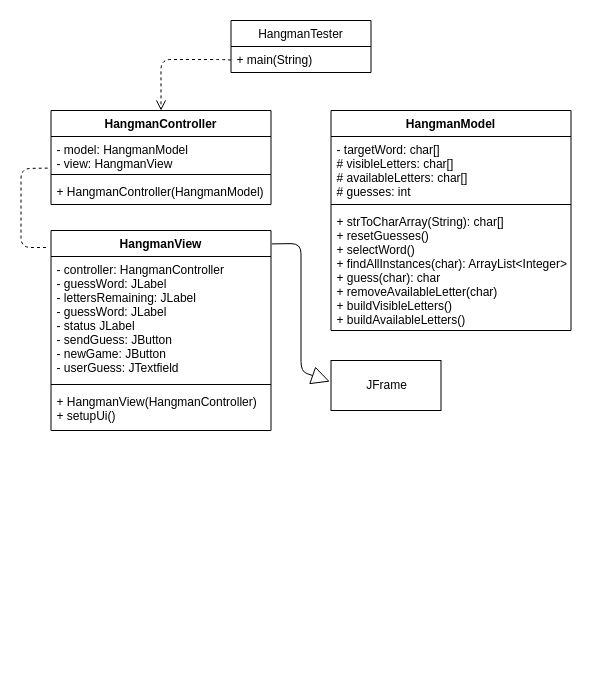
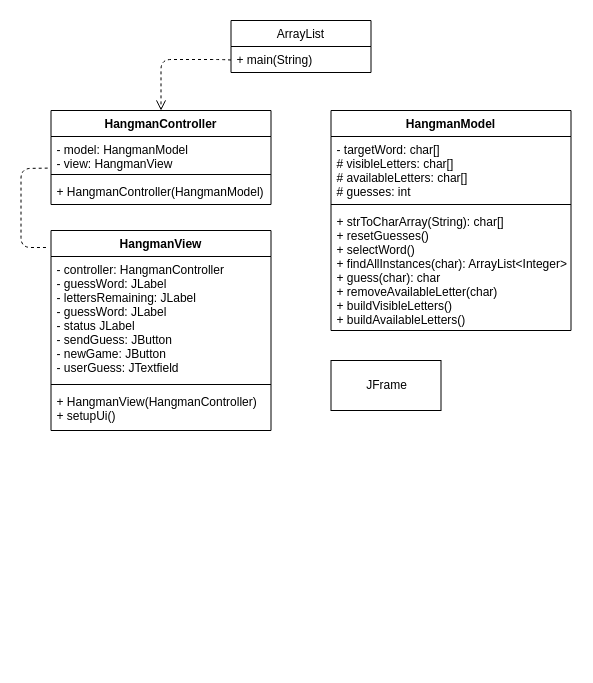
(301, 34) -> (301, 34)
(301, 301) -> none
